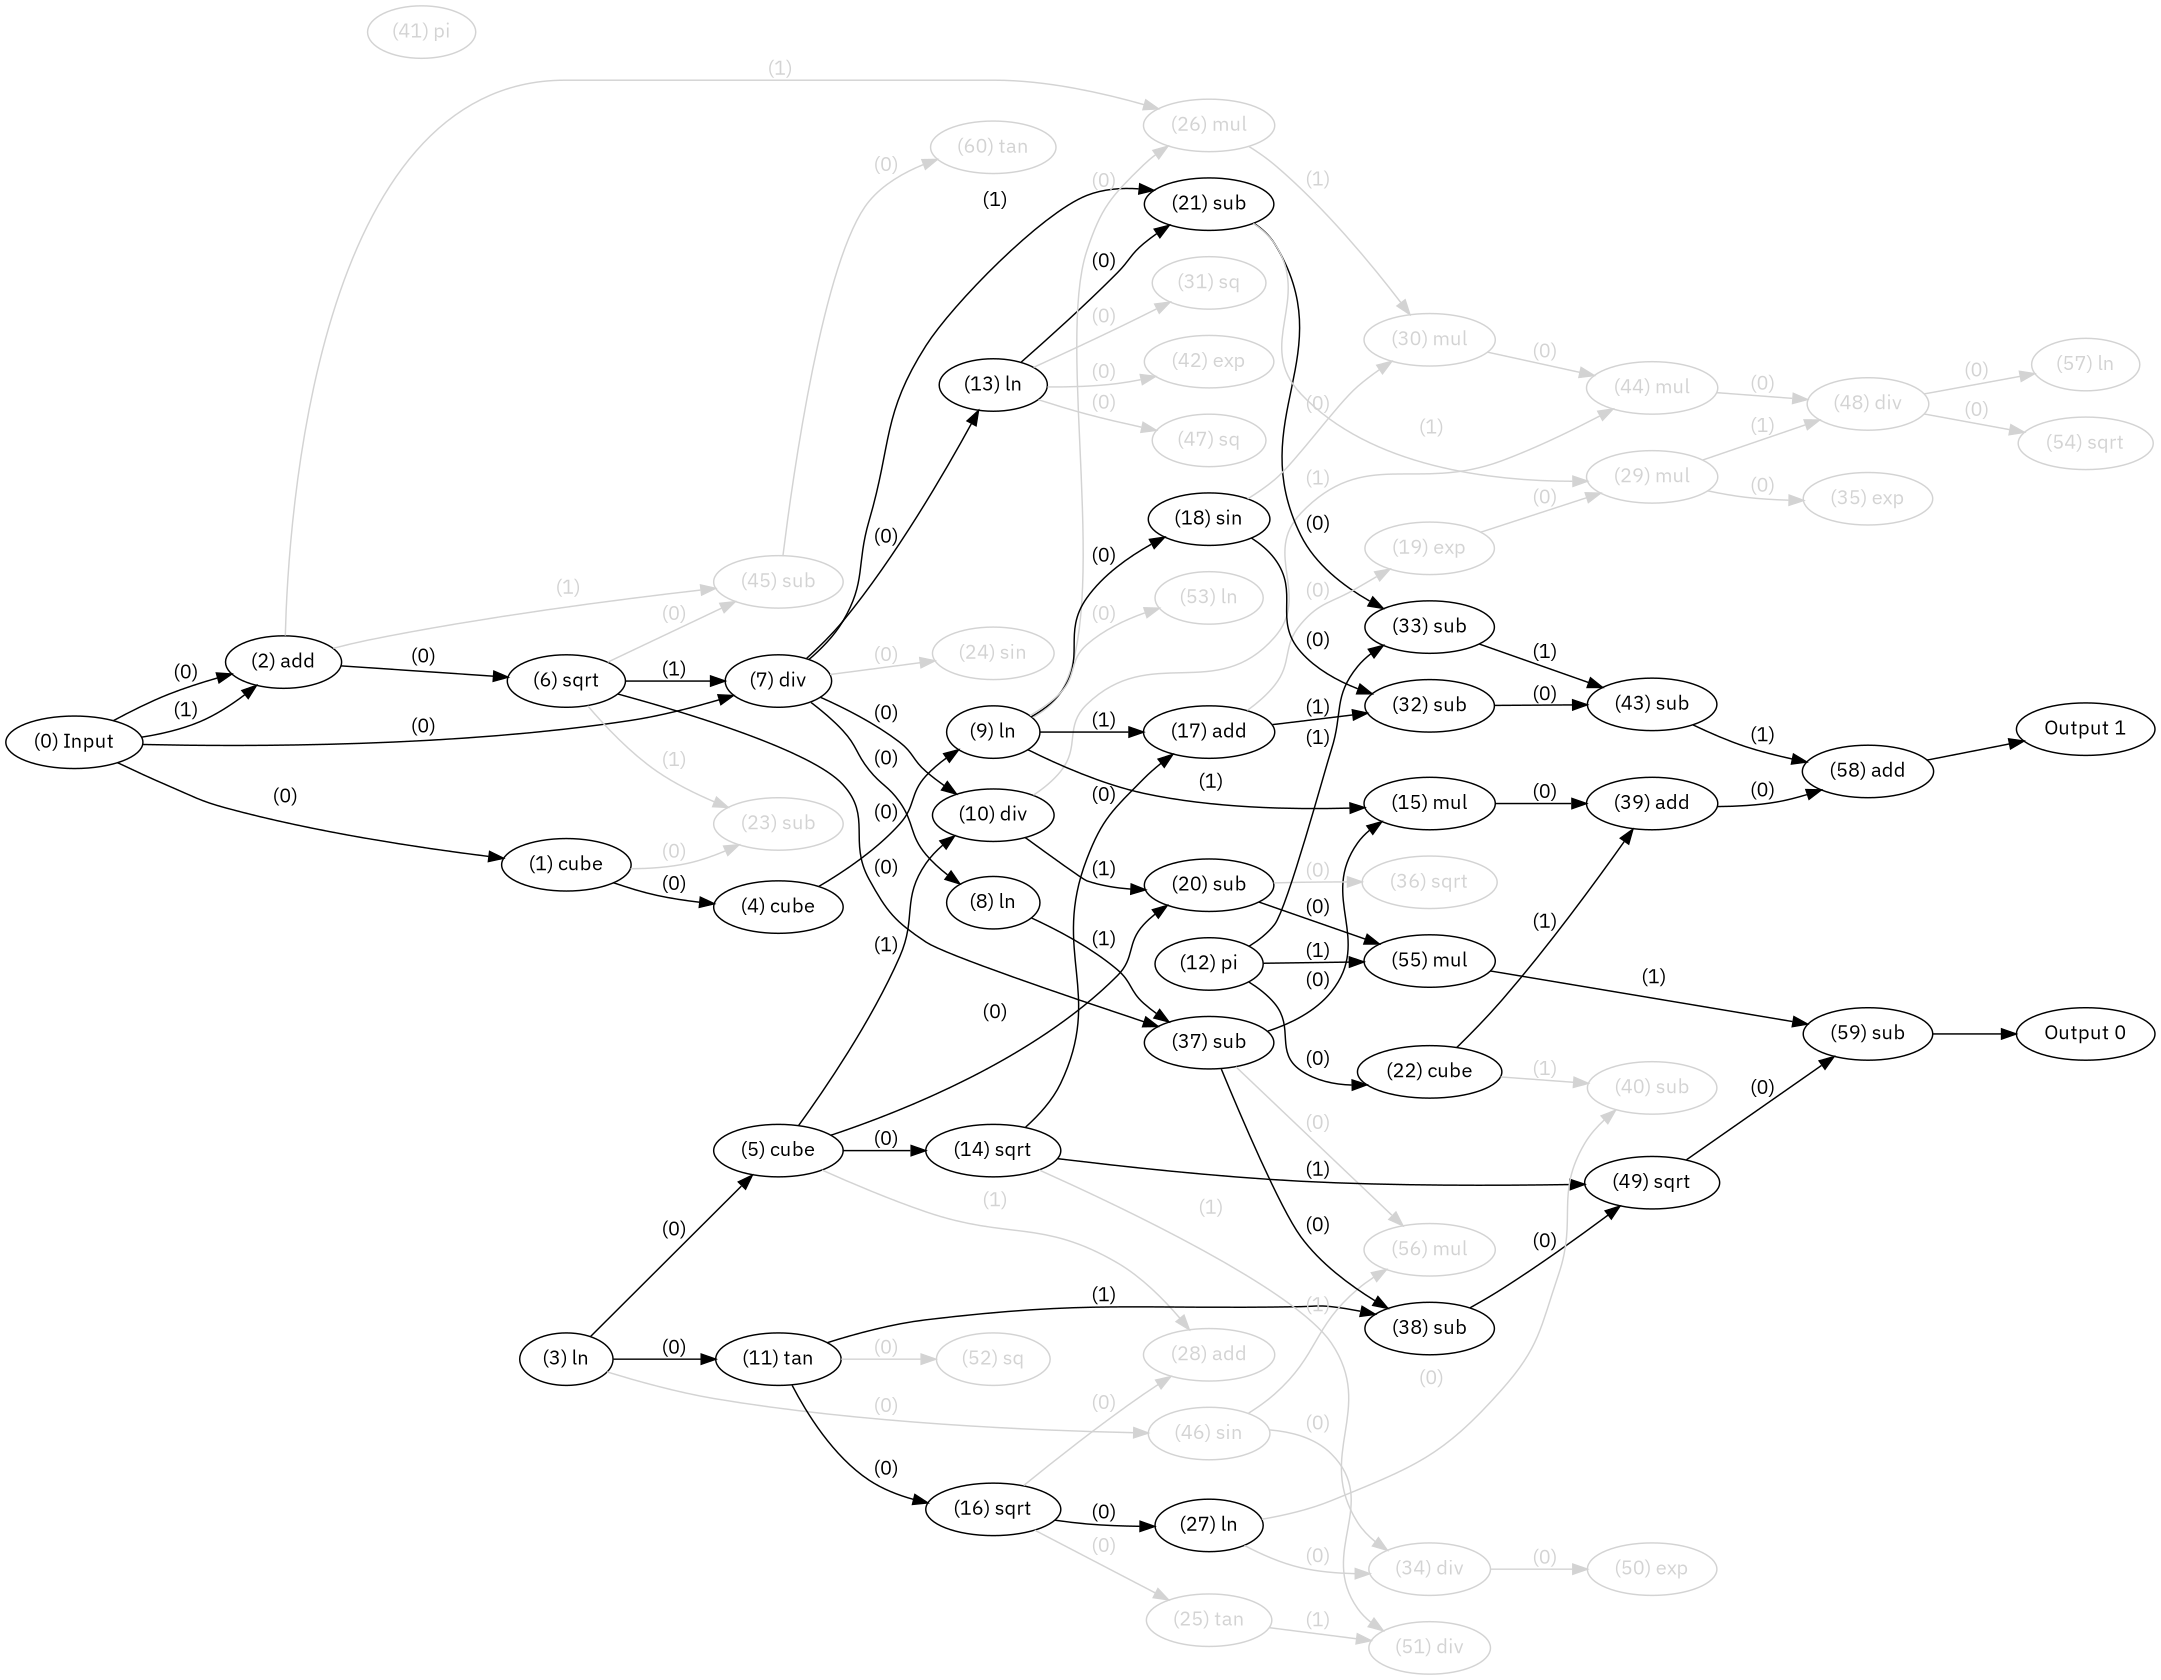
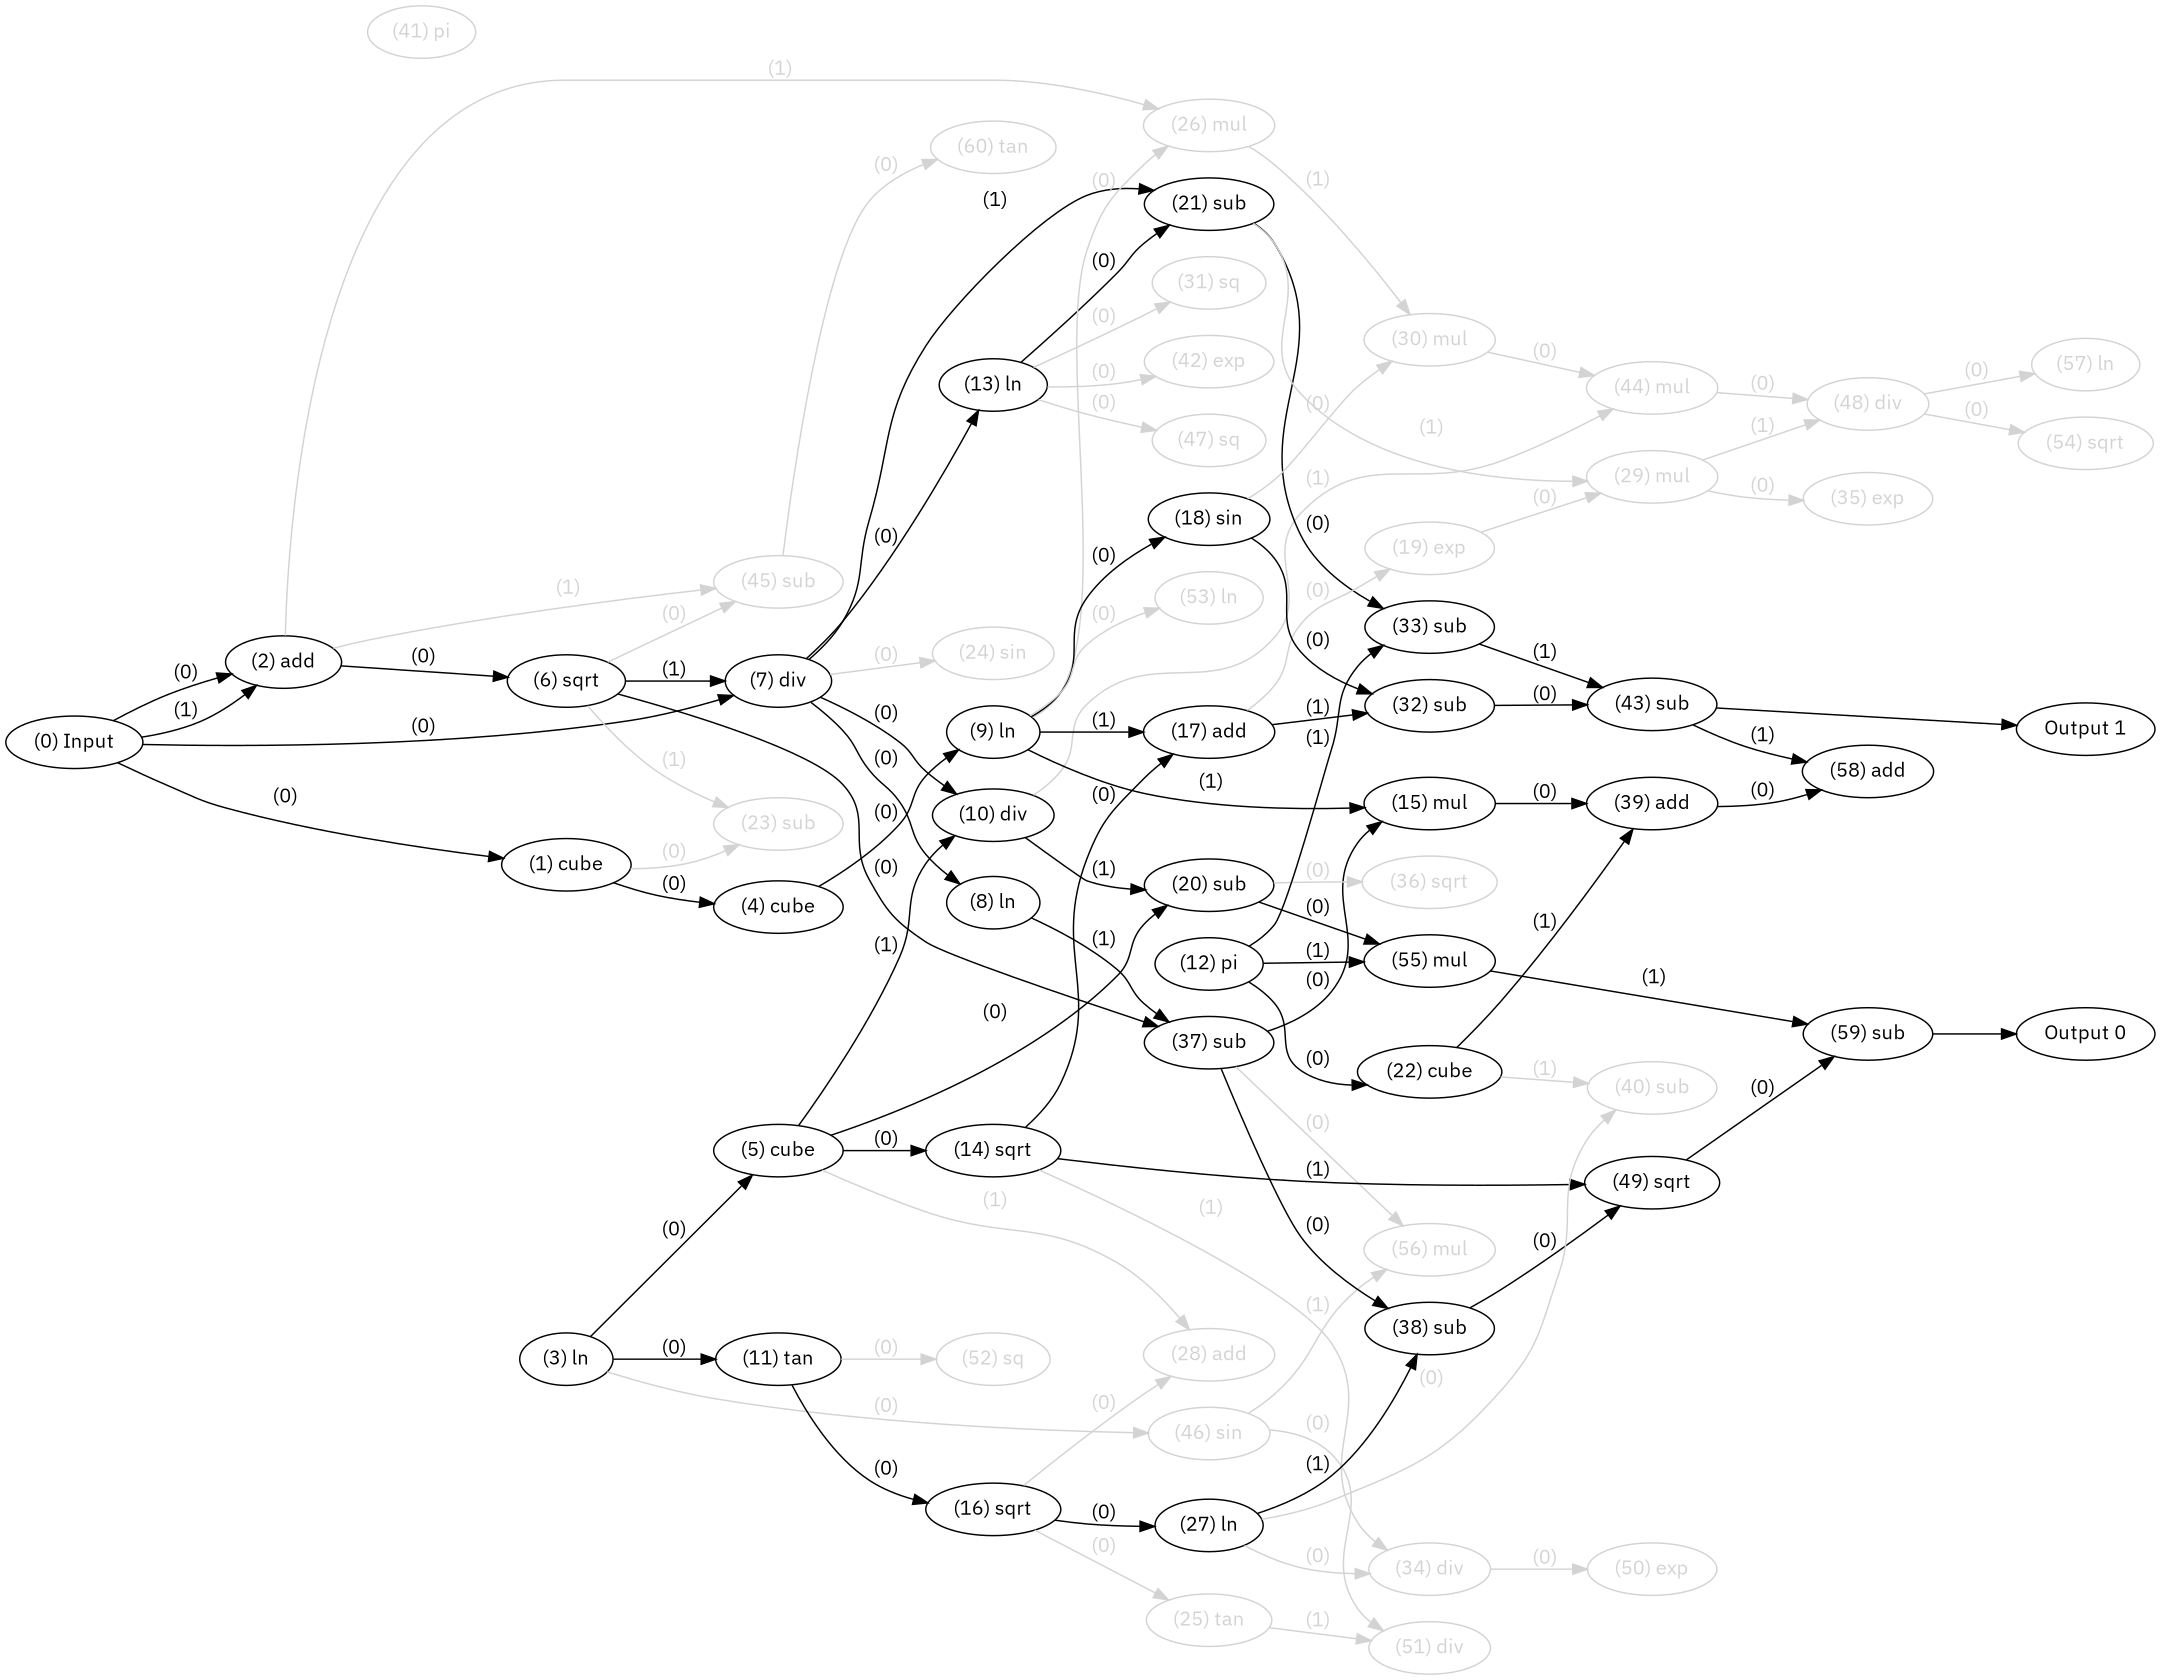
(1968, 752) -> (1859, 716)
(1092, 1307) -> (1354, 1454)
